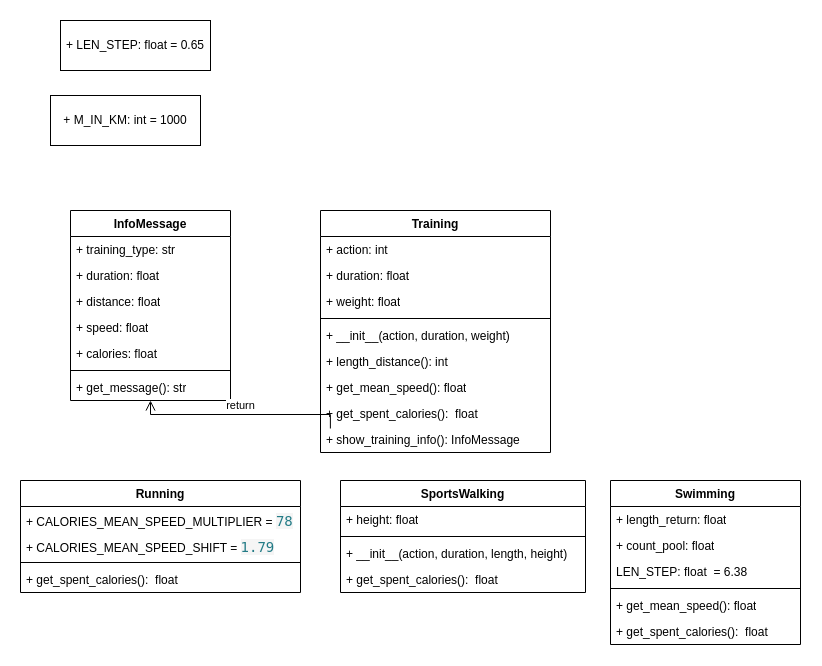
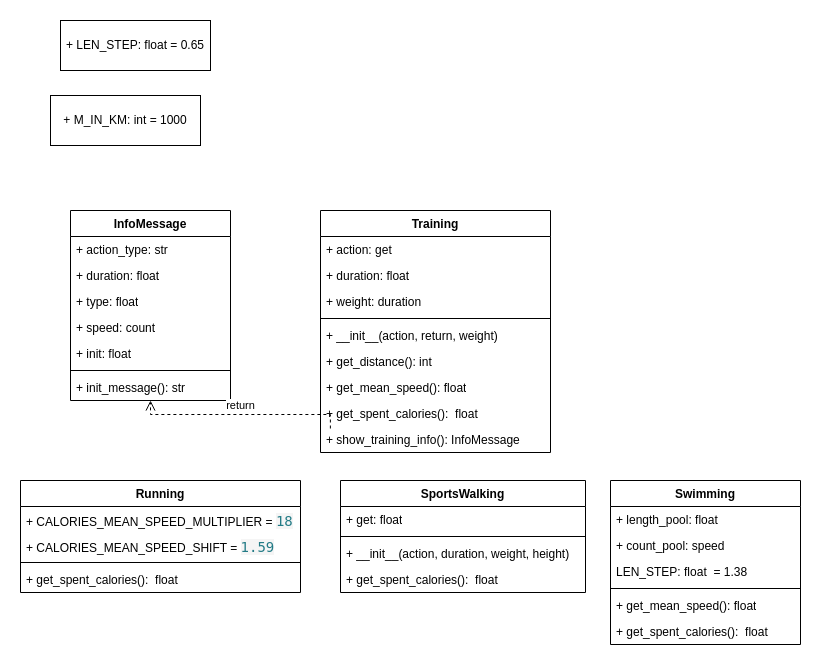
(137, 251) -> (132, 251)
(362, 251) -> (364, 251)
(126, 303) -> (114, 303)
(369, 303) -> (379, 303)
(119, 329) -> (120, 329)
(432, 337) -> (427, 337)
(126, 355) -> (112, 355)
(398, 363) -> (389, 363)
(141, 389) -> (141, 389)
(241, 415) -> (241, 415)
(148, 521) -> (148, 521)
(391, 521) -> (382, 521)
(684, 521) -> (676, 521)
(136, 547) -> (136, 547)
(674, 547) -> (676, 547)
(464, 562) -> (464, 562)
(686, 573) -> (686, 573)
